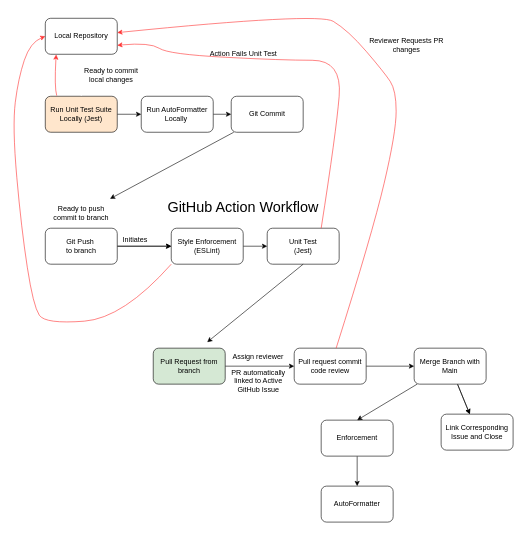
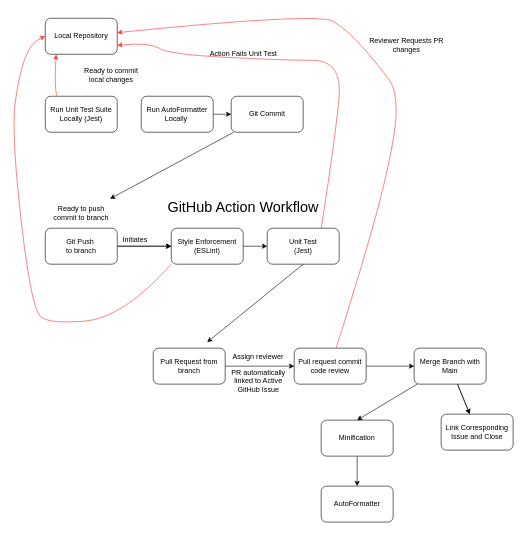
(81, 114) -> (81, 114)
(135, 114) -> none
(189, 366) -> (189, 366)
(357, 438) -> (357, 438)
